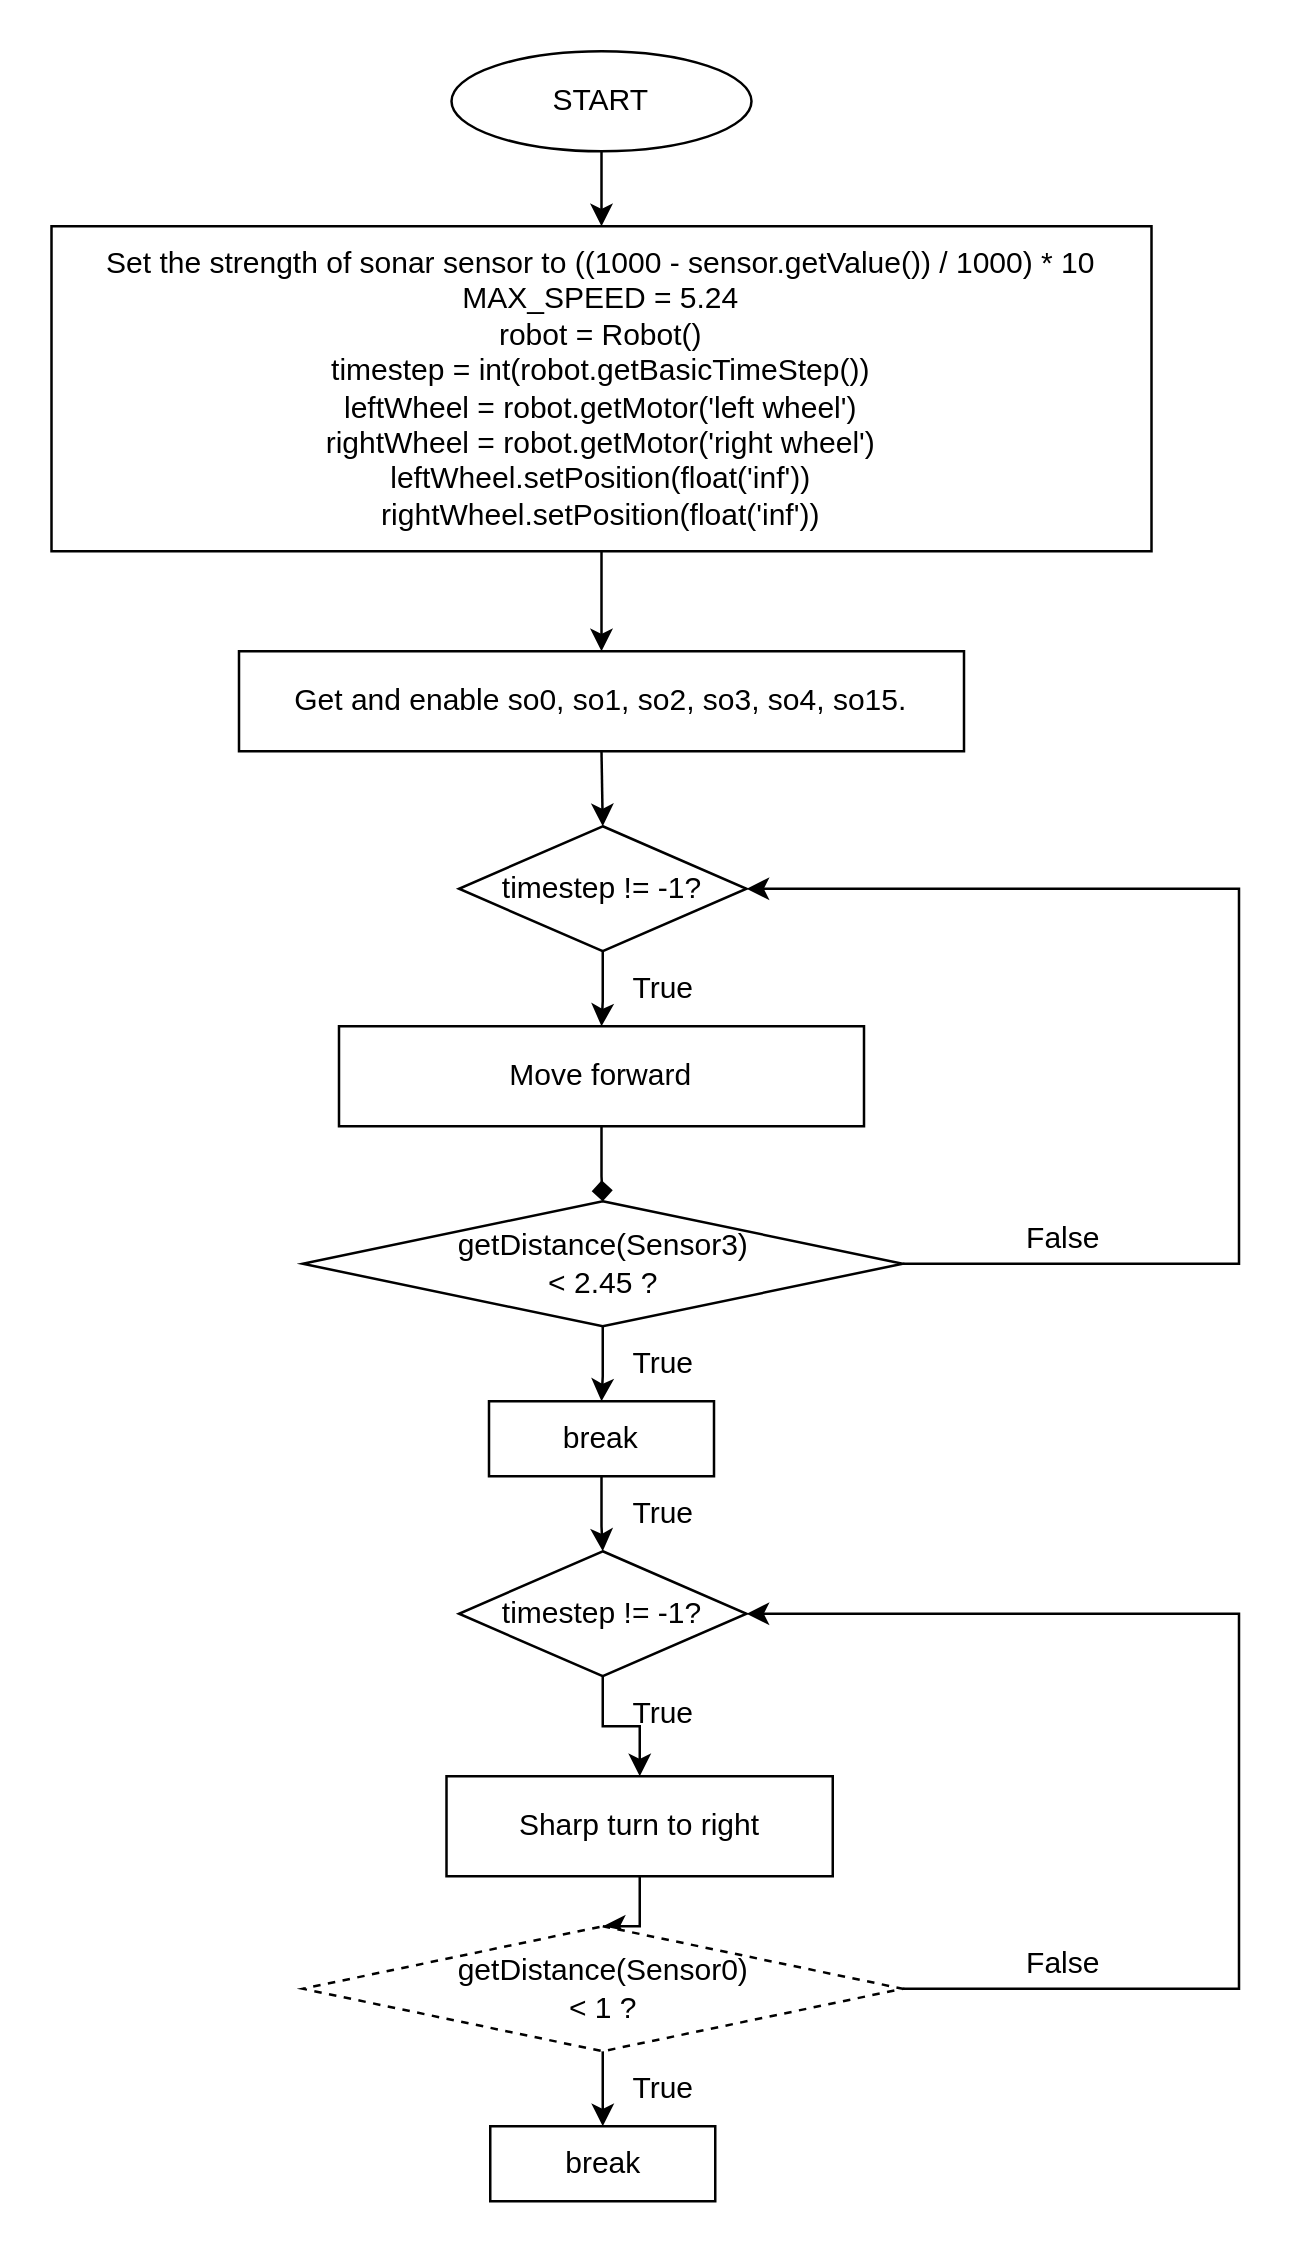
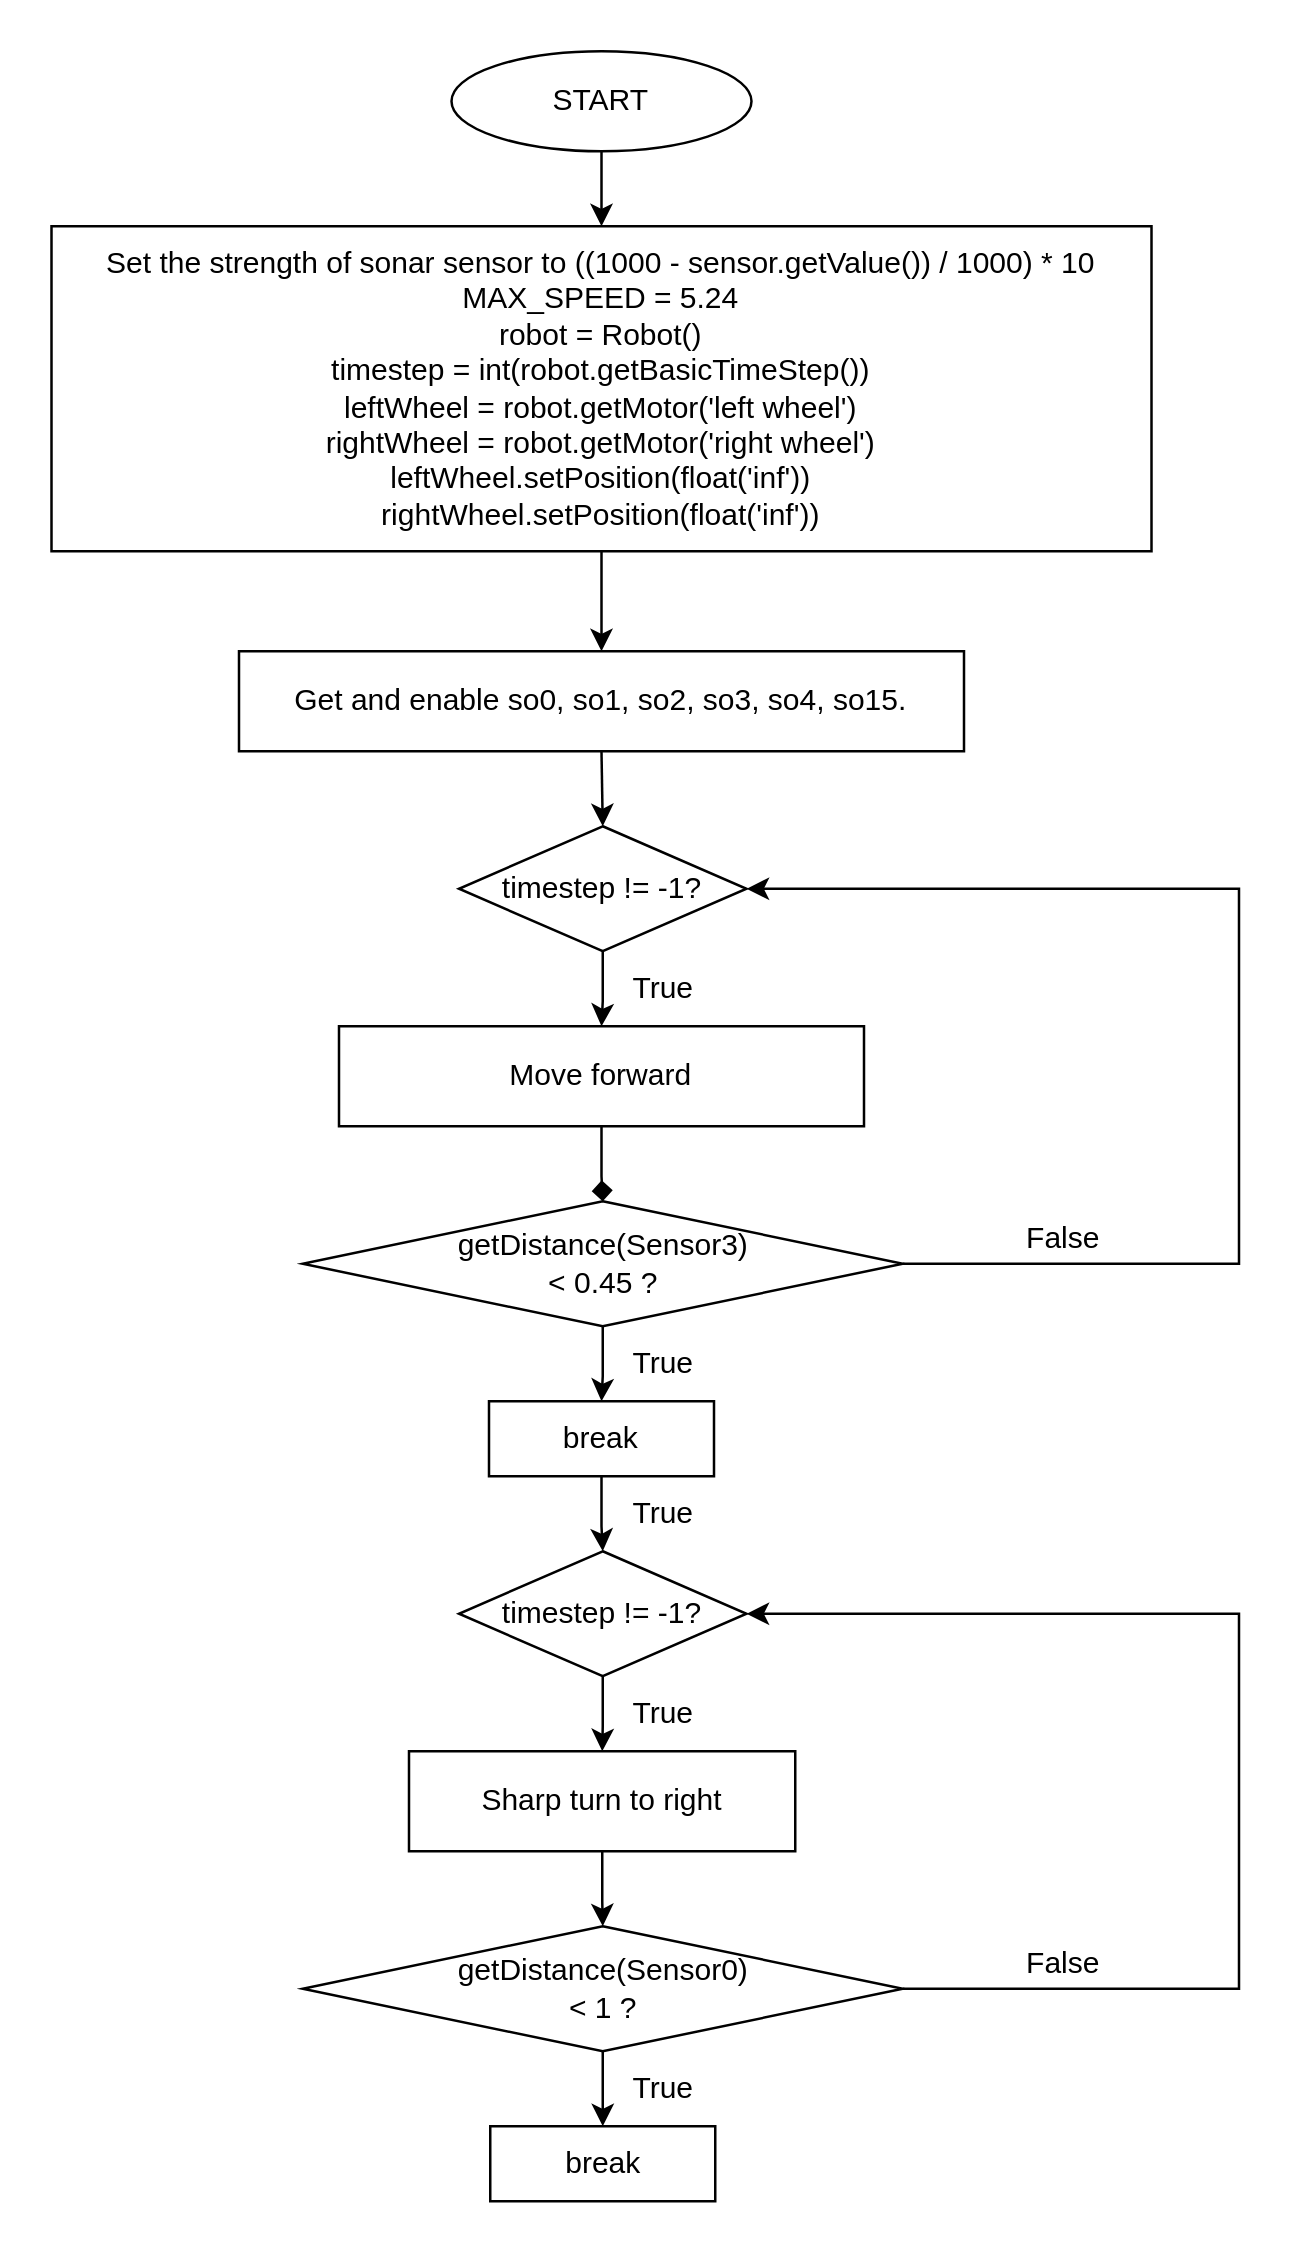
(604, 1264) -> (604, 1264)
(639, 1826) -> (602, 1801)
(603, 1989) -> (603, 1989)
